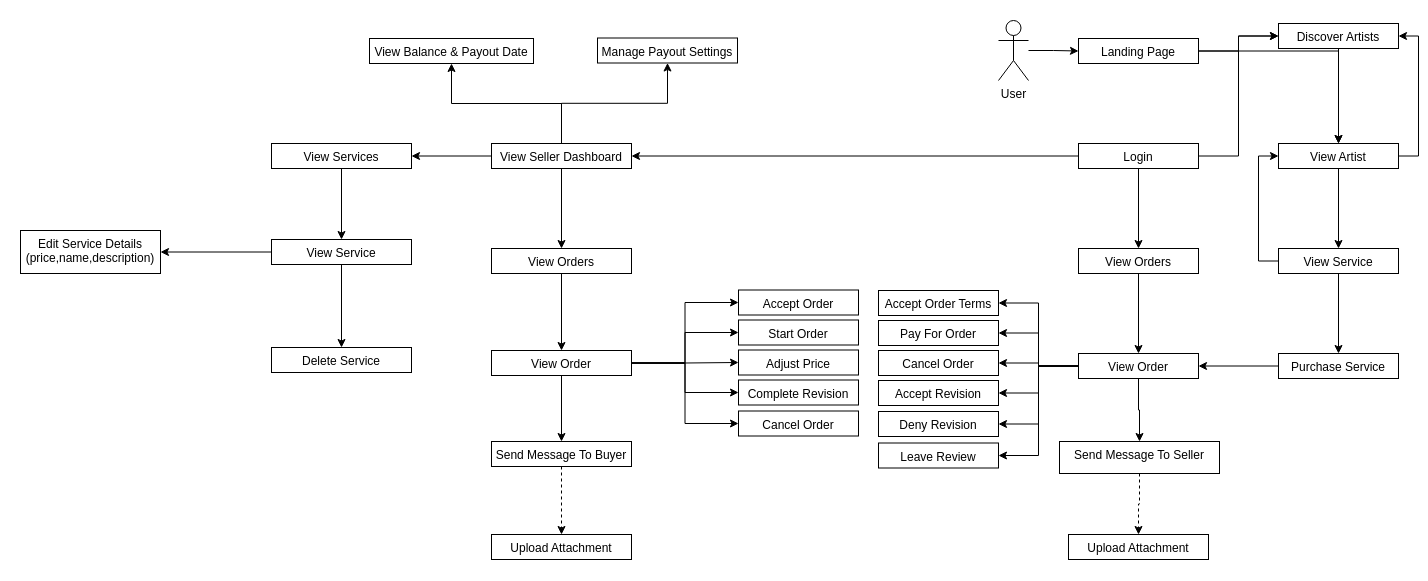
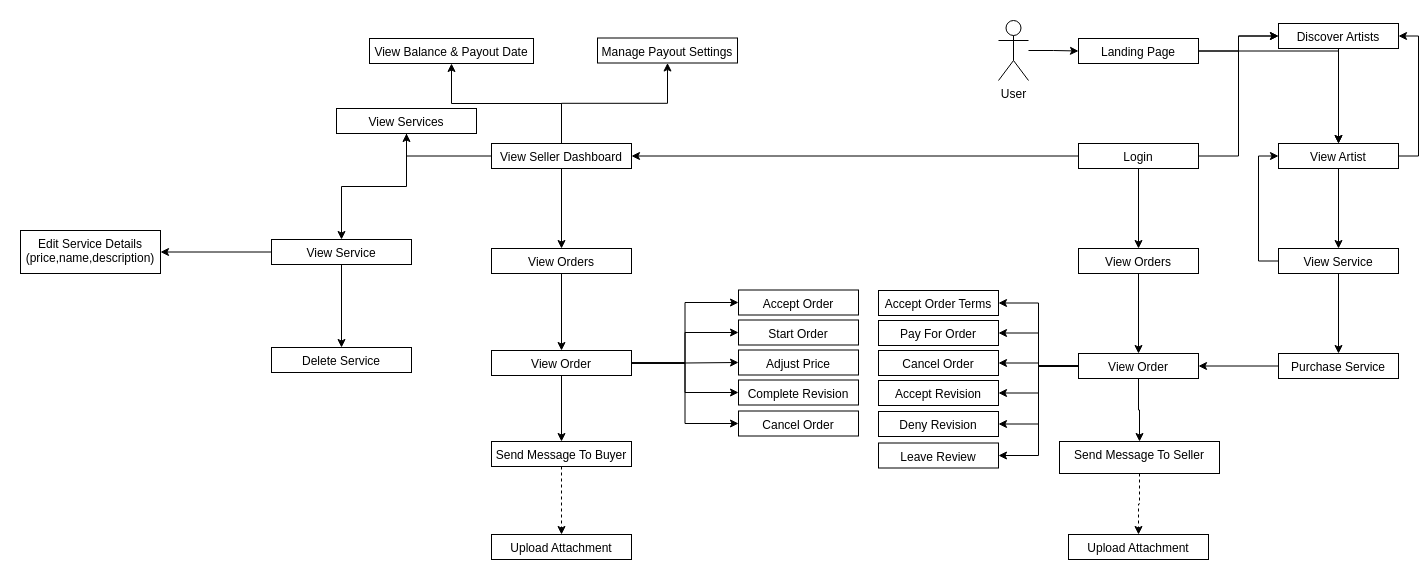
(342, 156) -> (407, 121)
